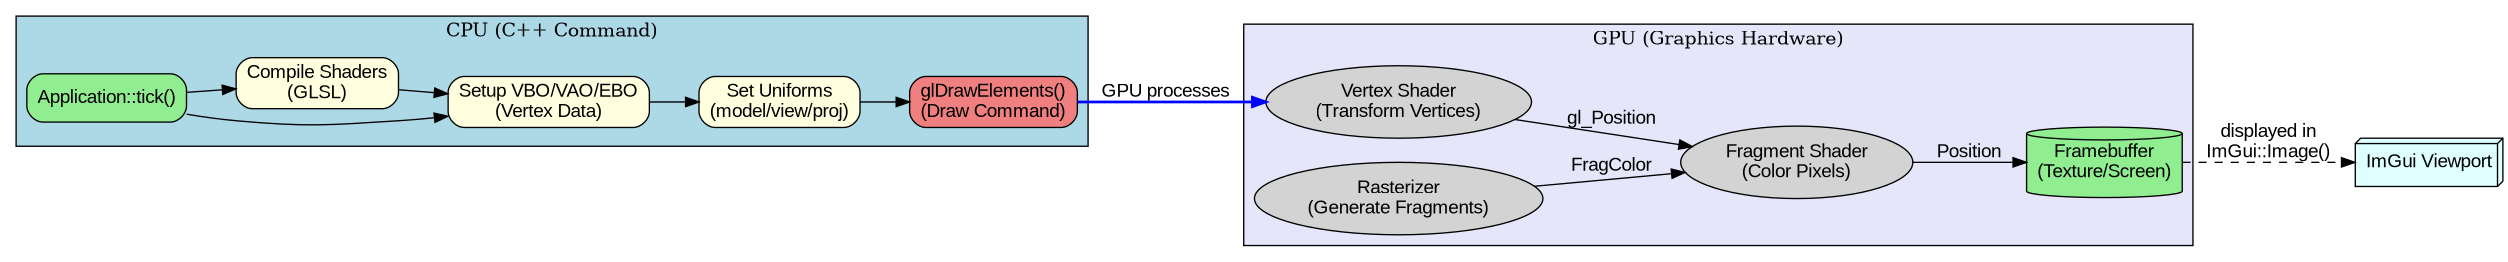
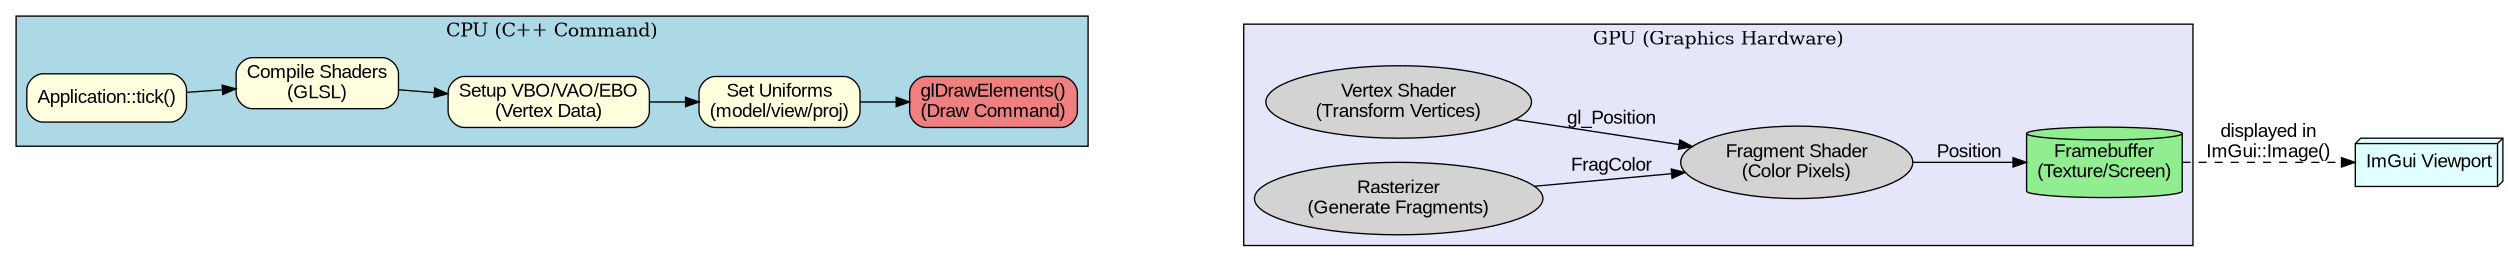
(107, 98) -> (107, 98)
(1165, 102) -> none
(310, 125) -> none
